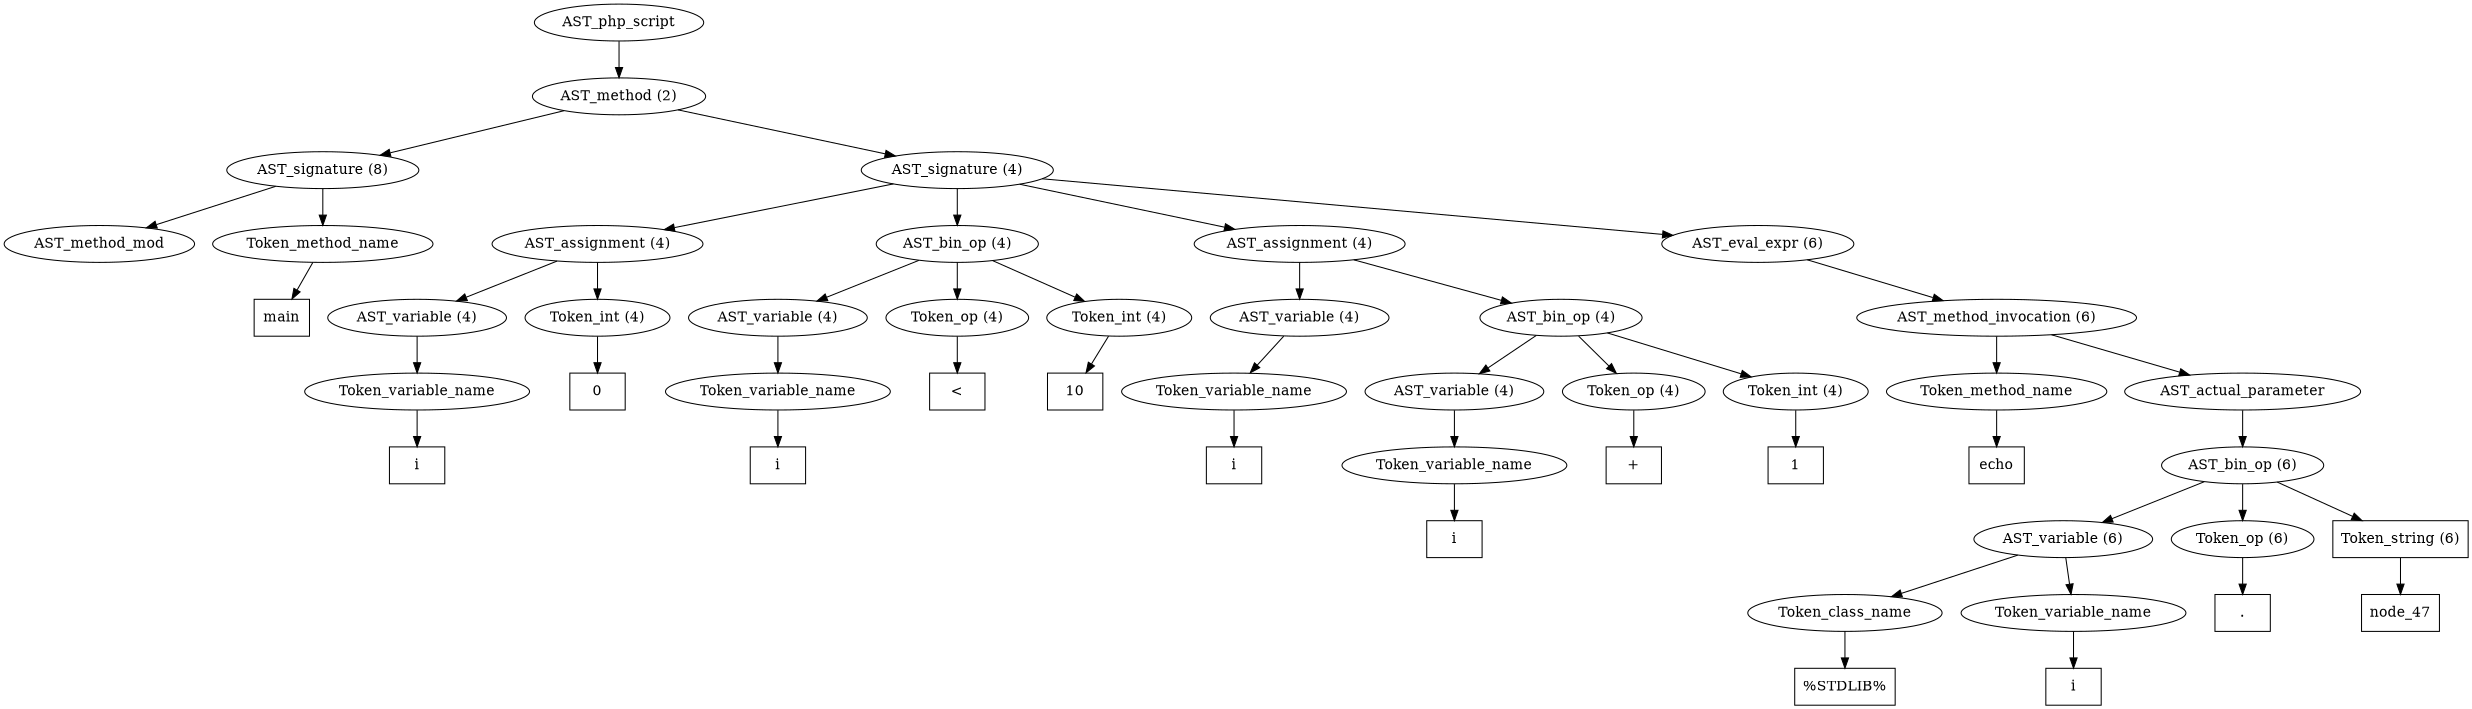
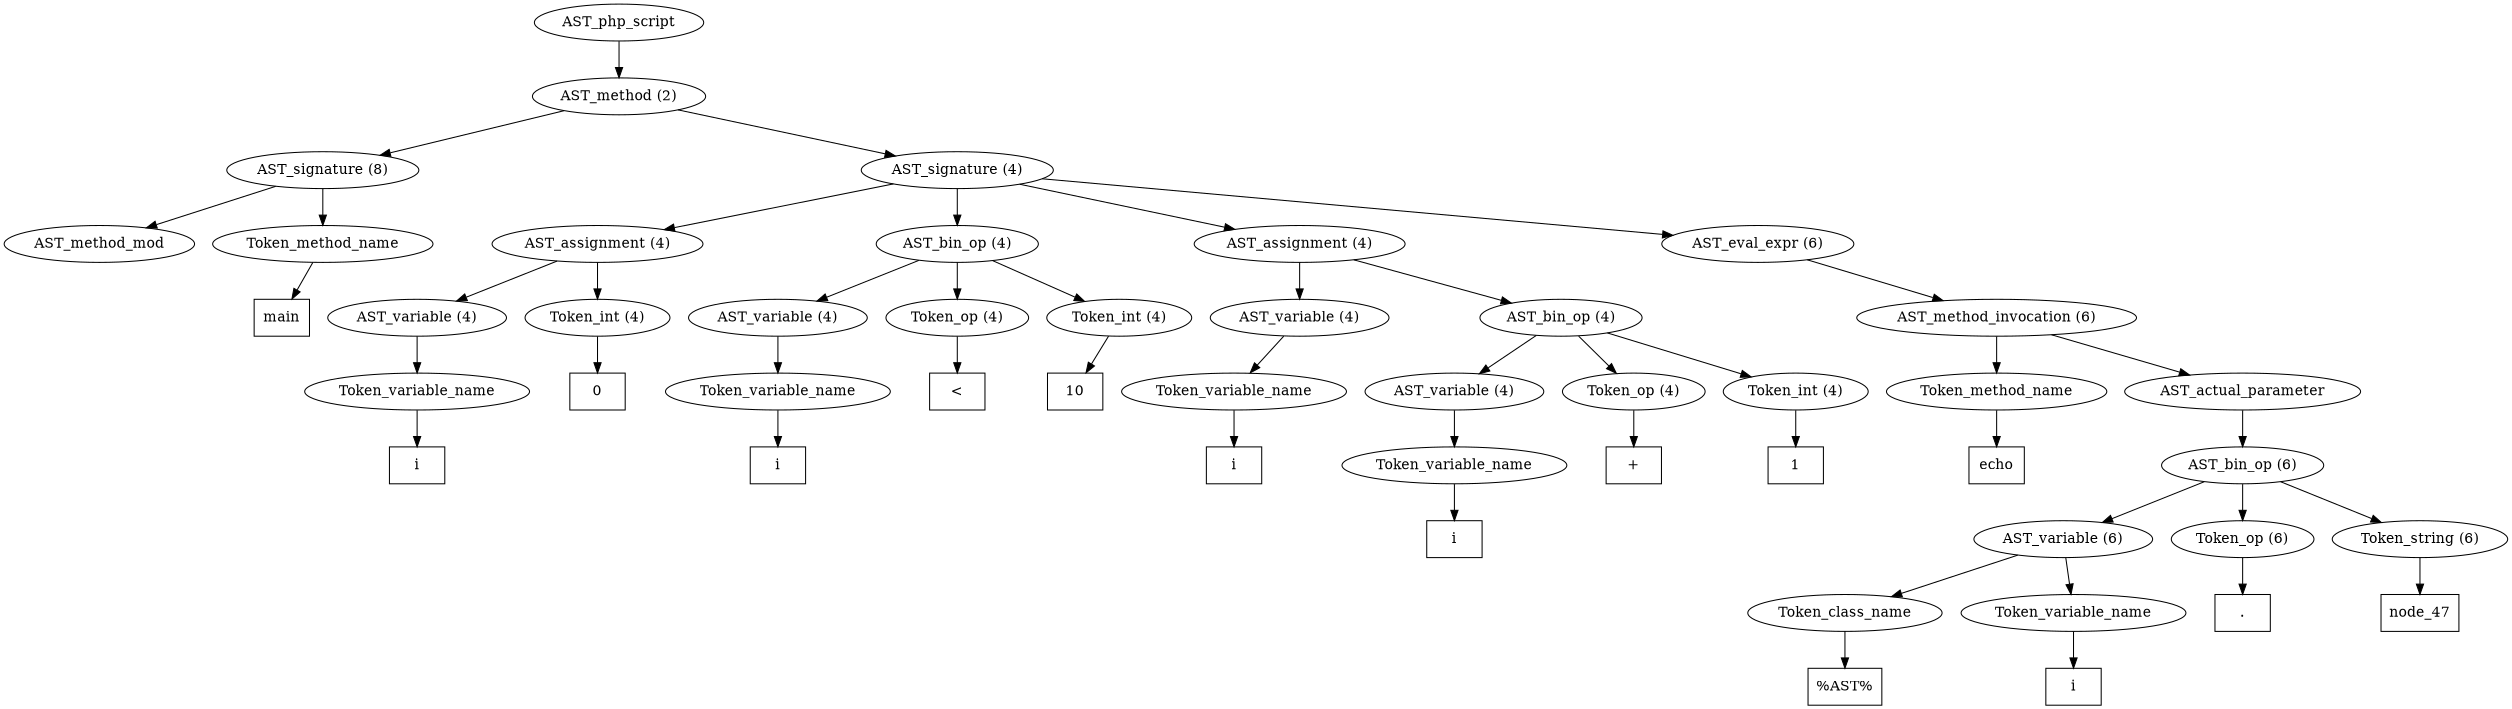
(2400, 539) -> (2420, 539)
(1845, 687) -> (1845, 687)
